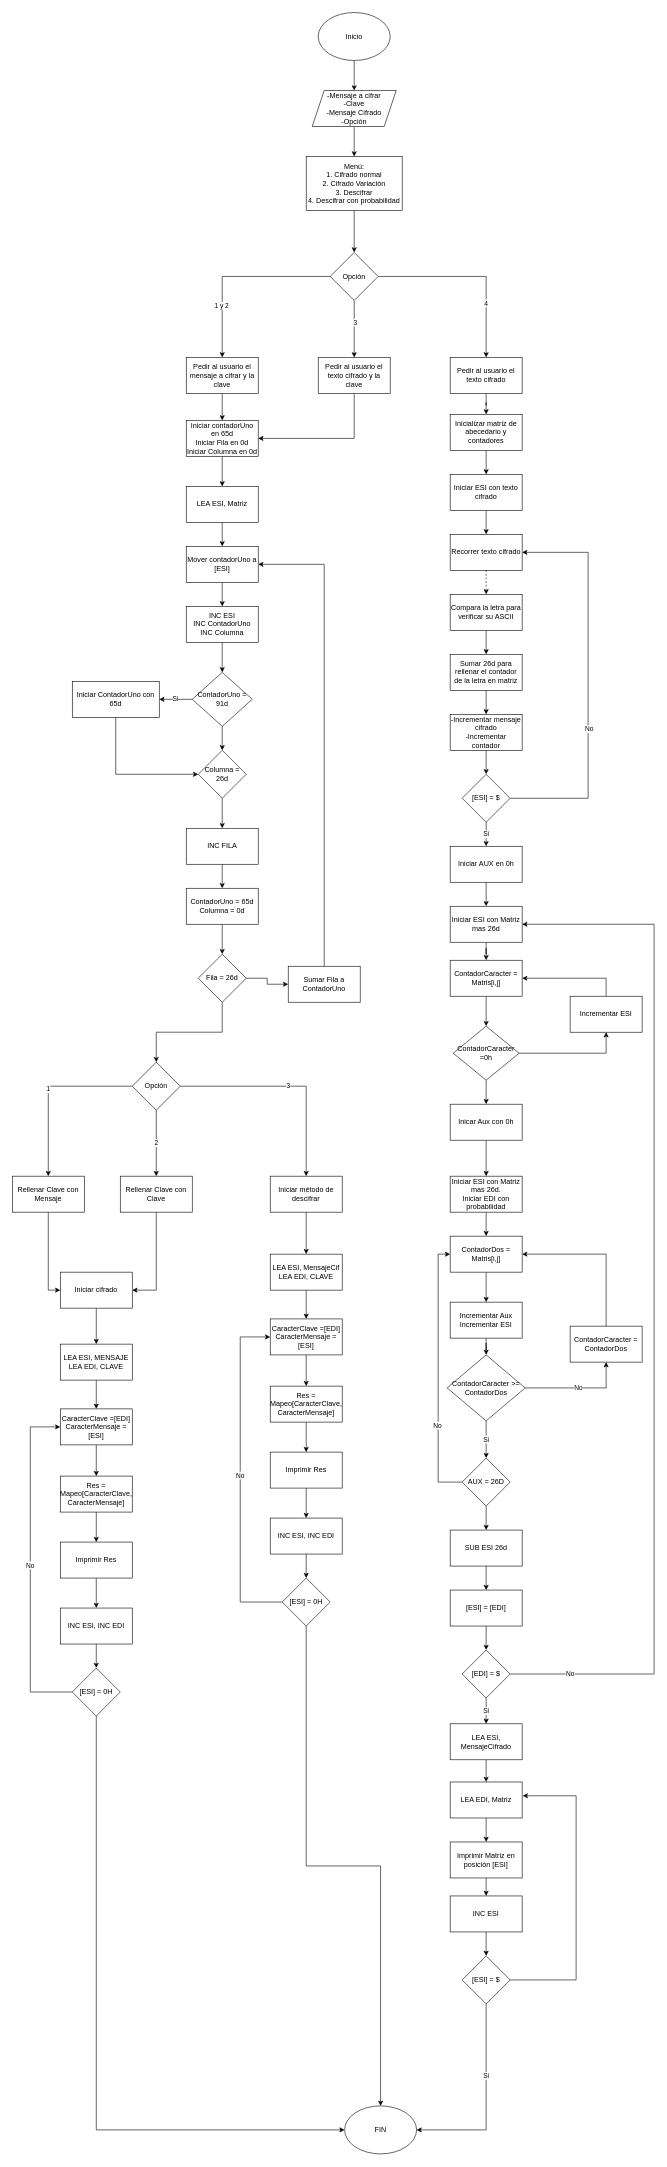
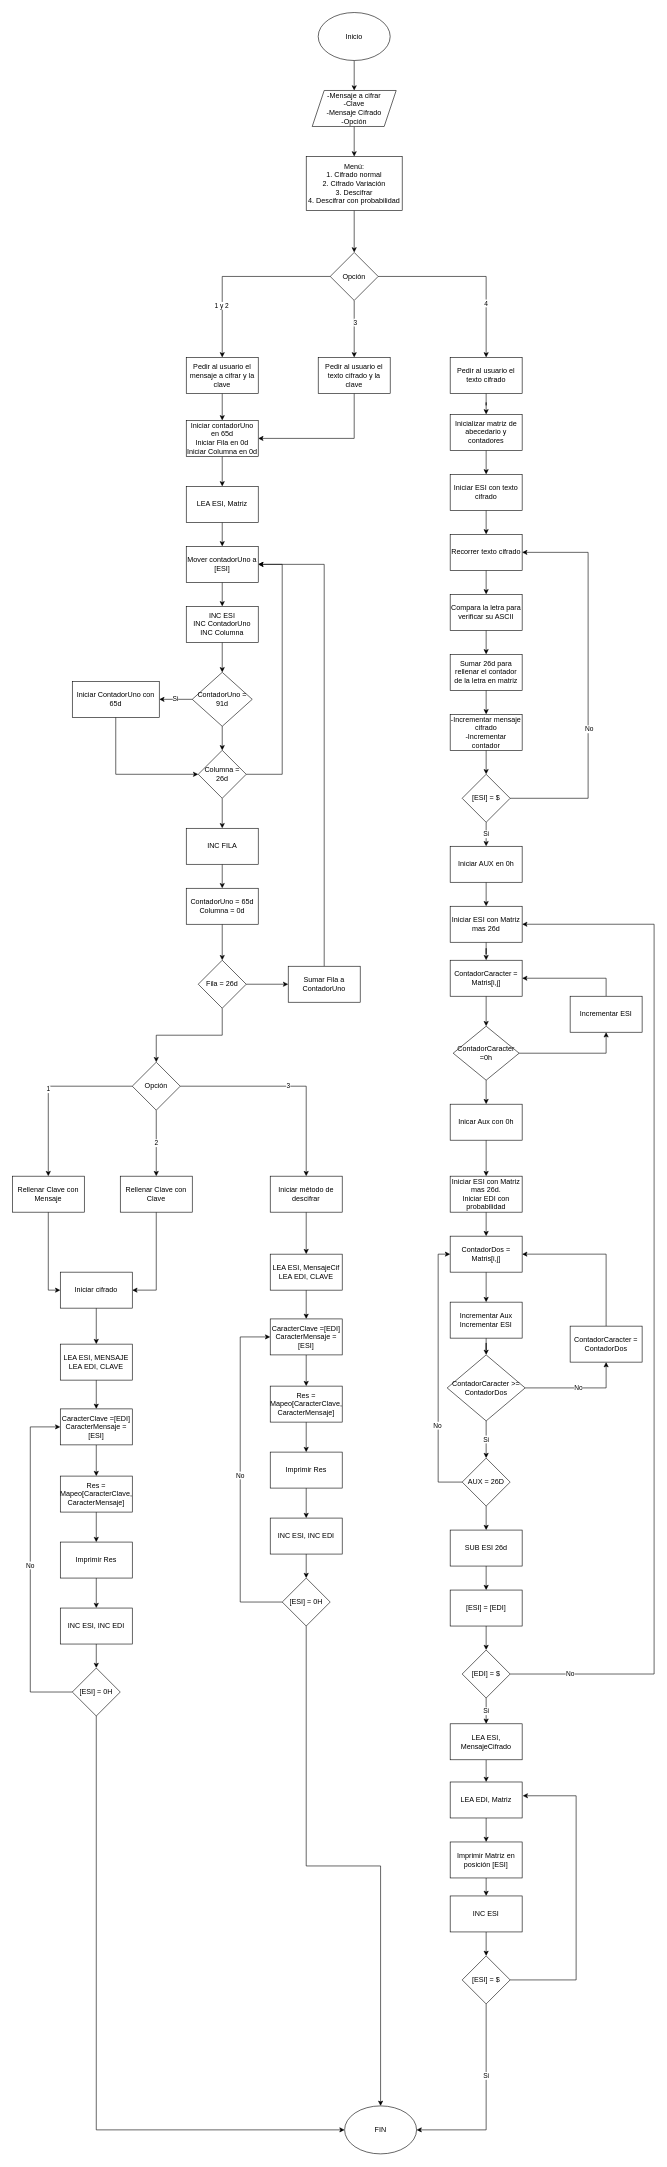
(486, 579) -> (486, 579)
none -> (282, 688)
(222, 978) -> (222, 984)
